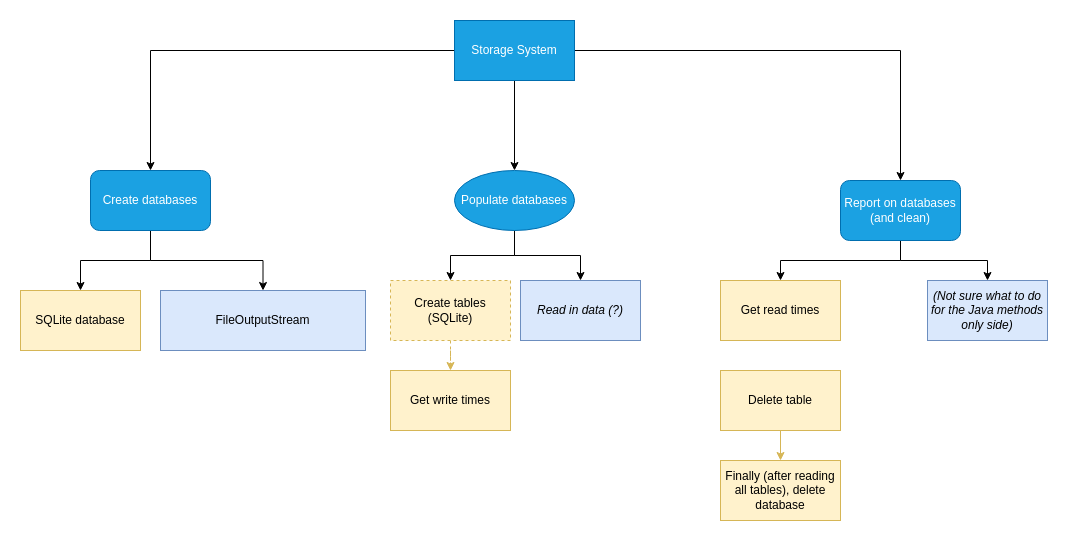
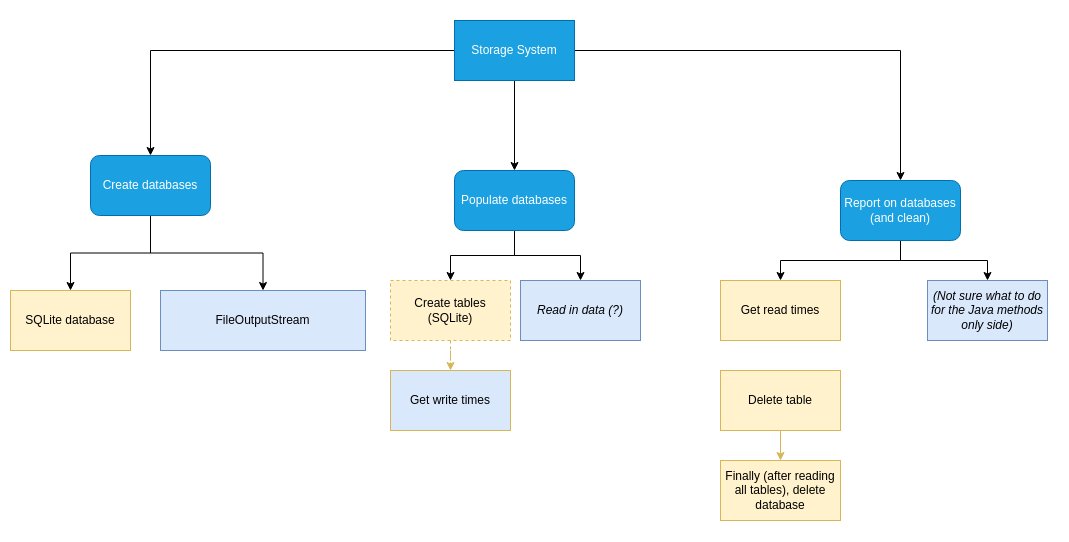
(151, 201) -> (151, 186)
(515, 201) -> (515, 201)
(81, 321) -> (71, 321)
(451, 401) -> (451, 401)
